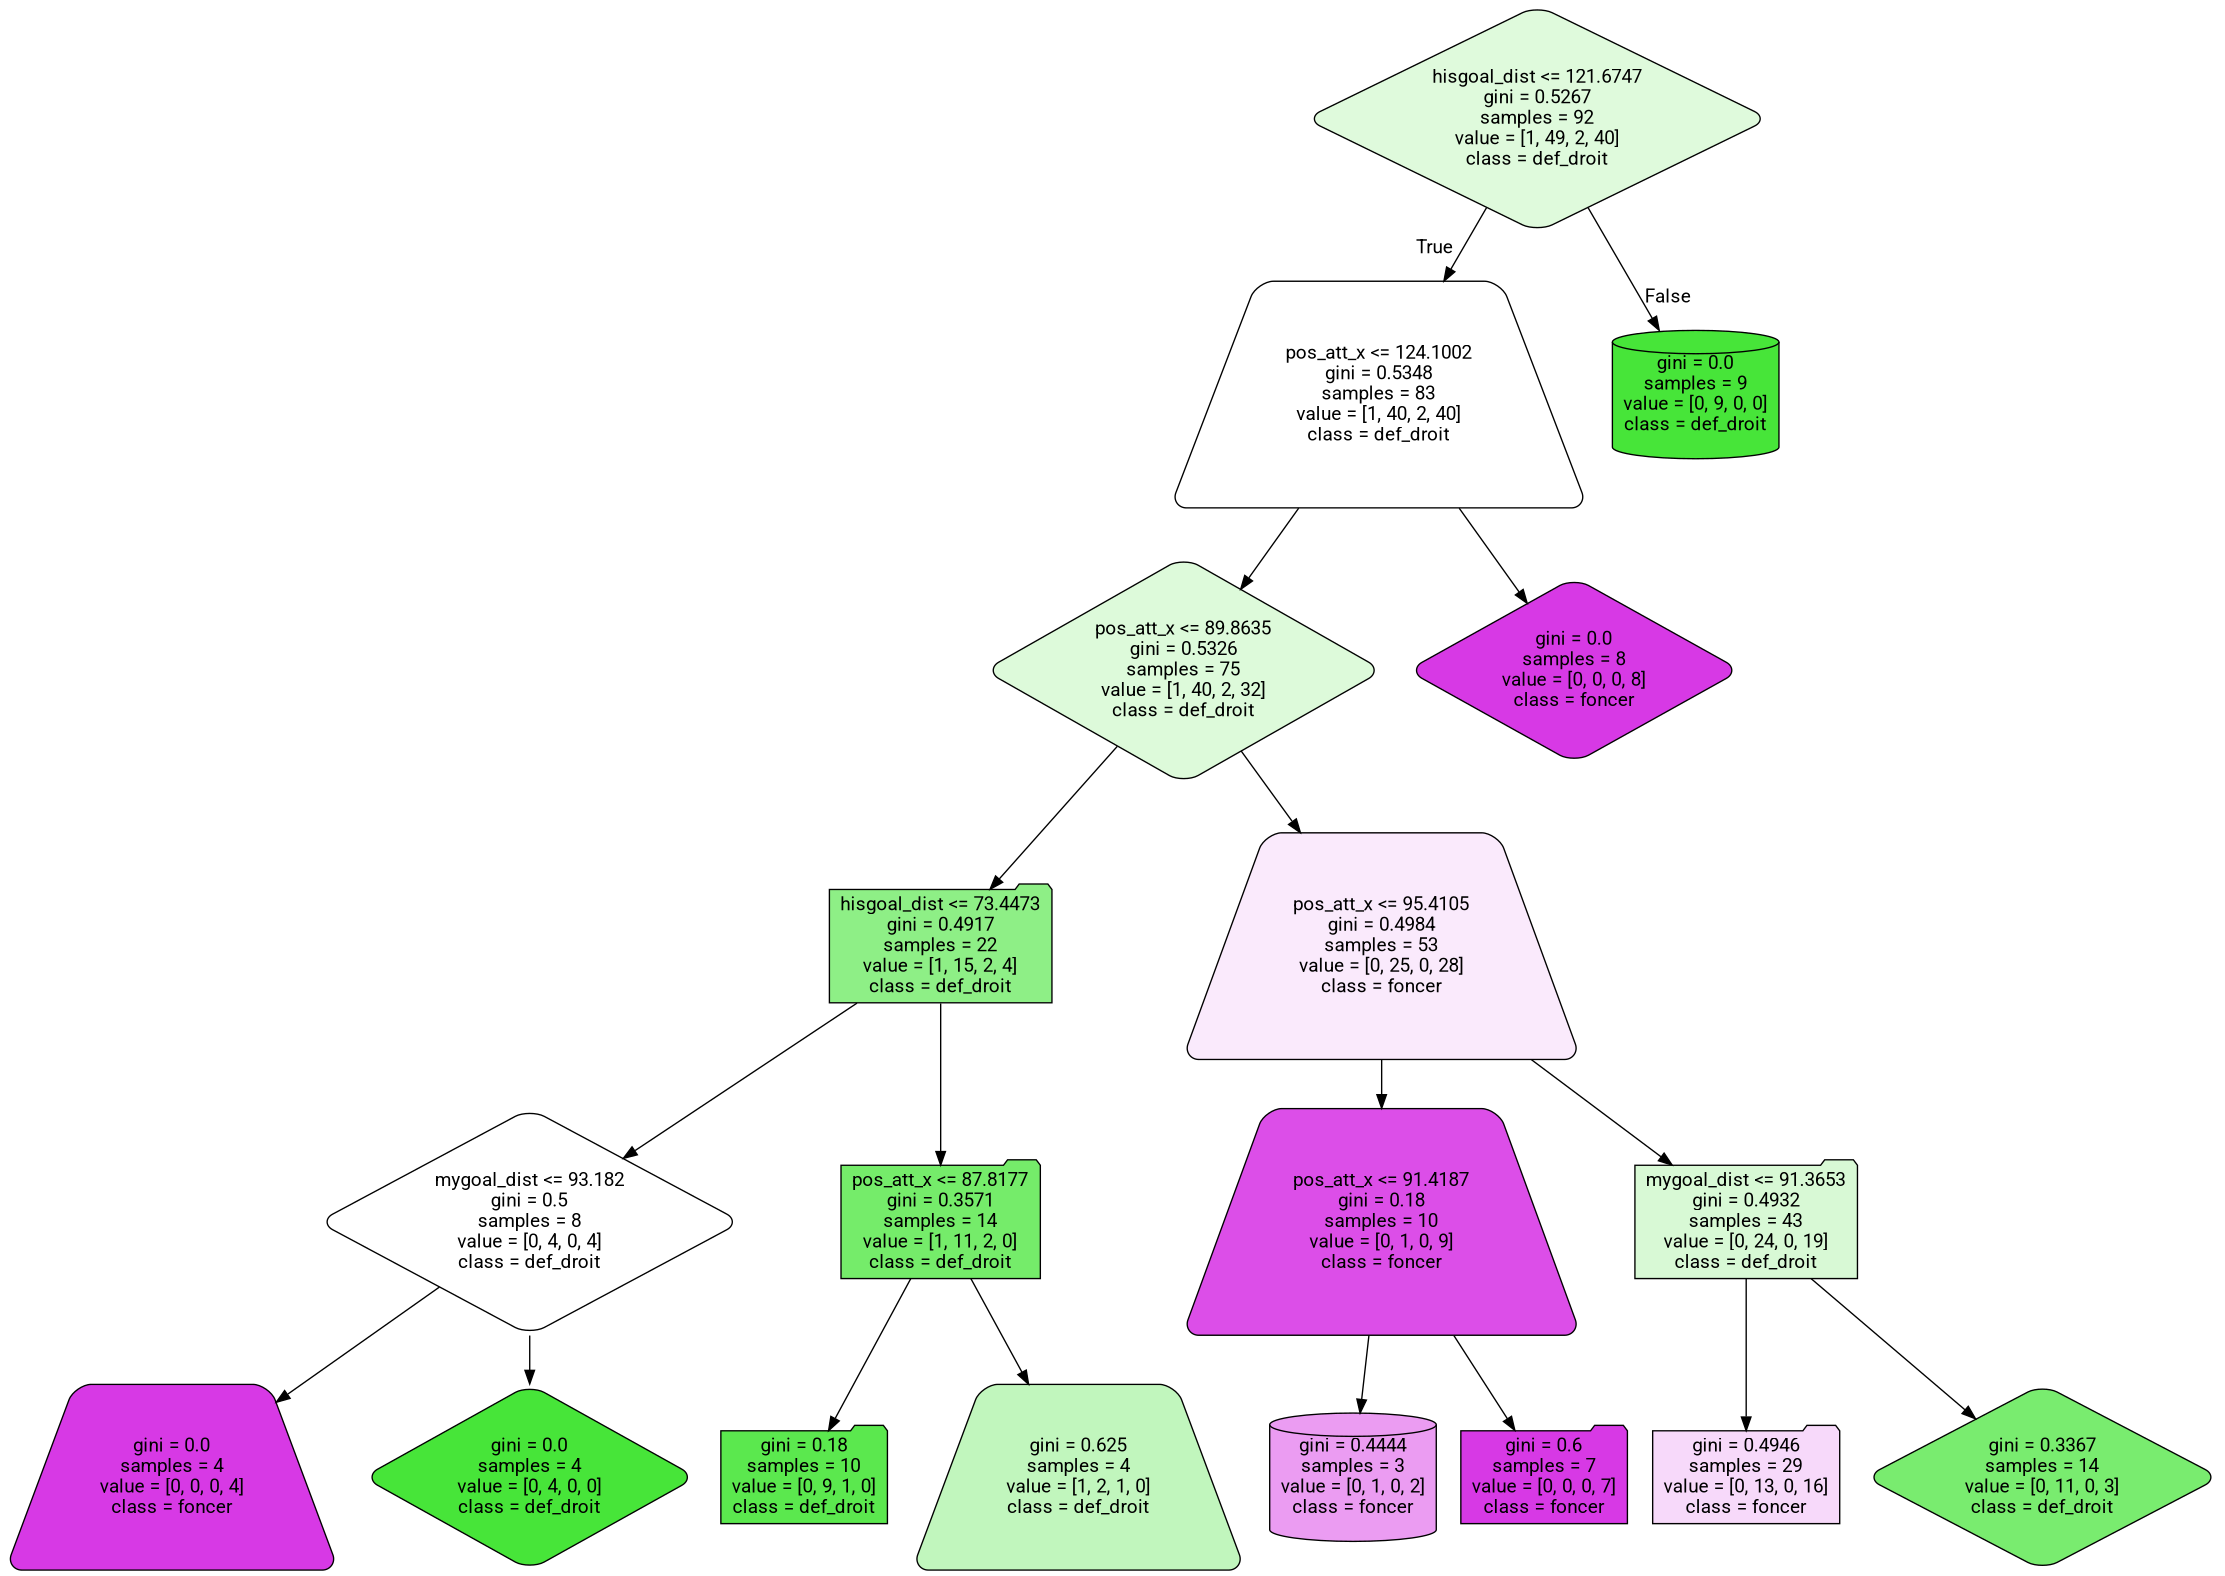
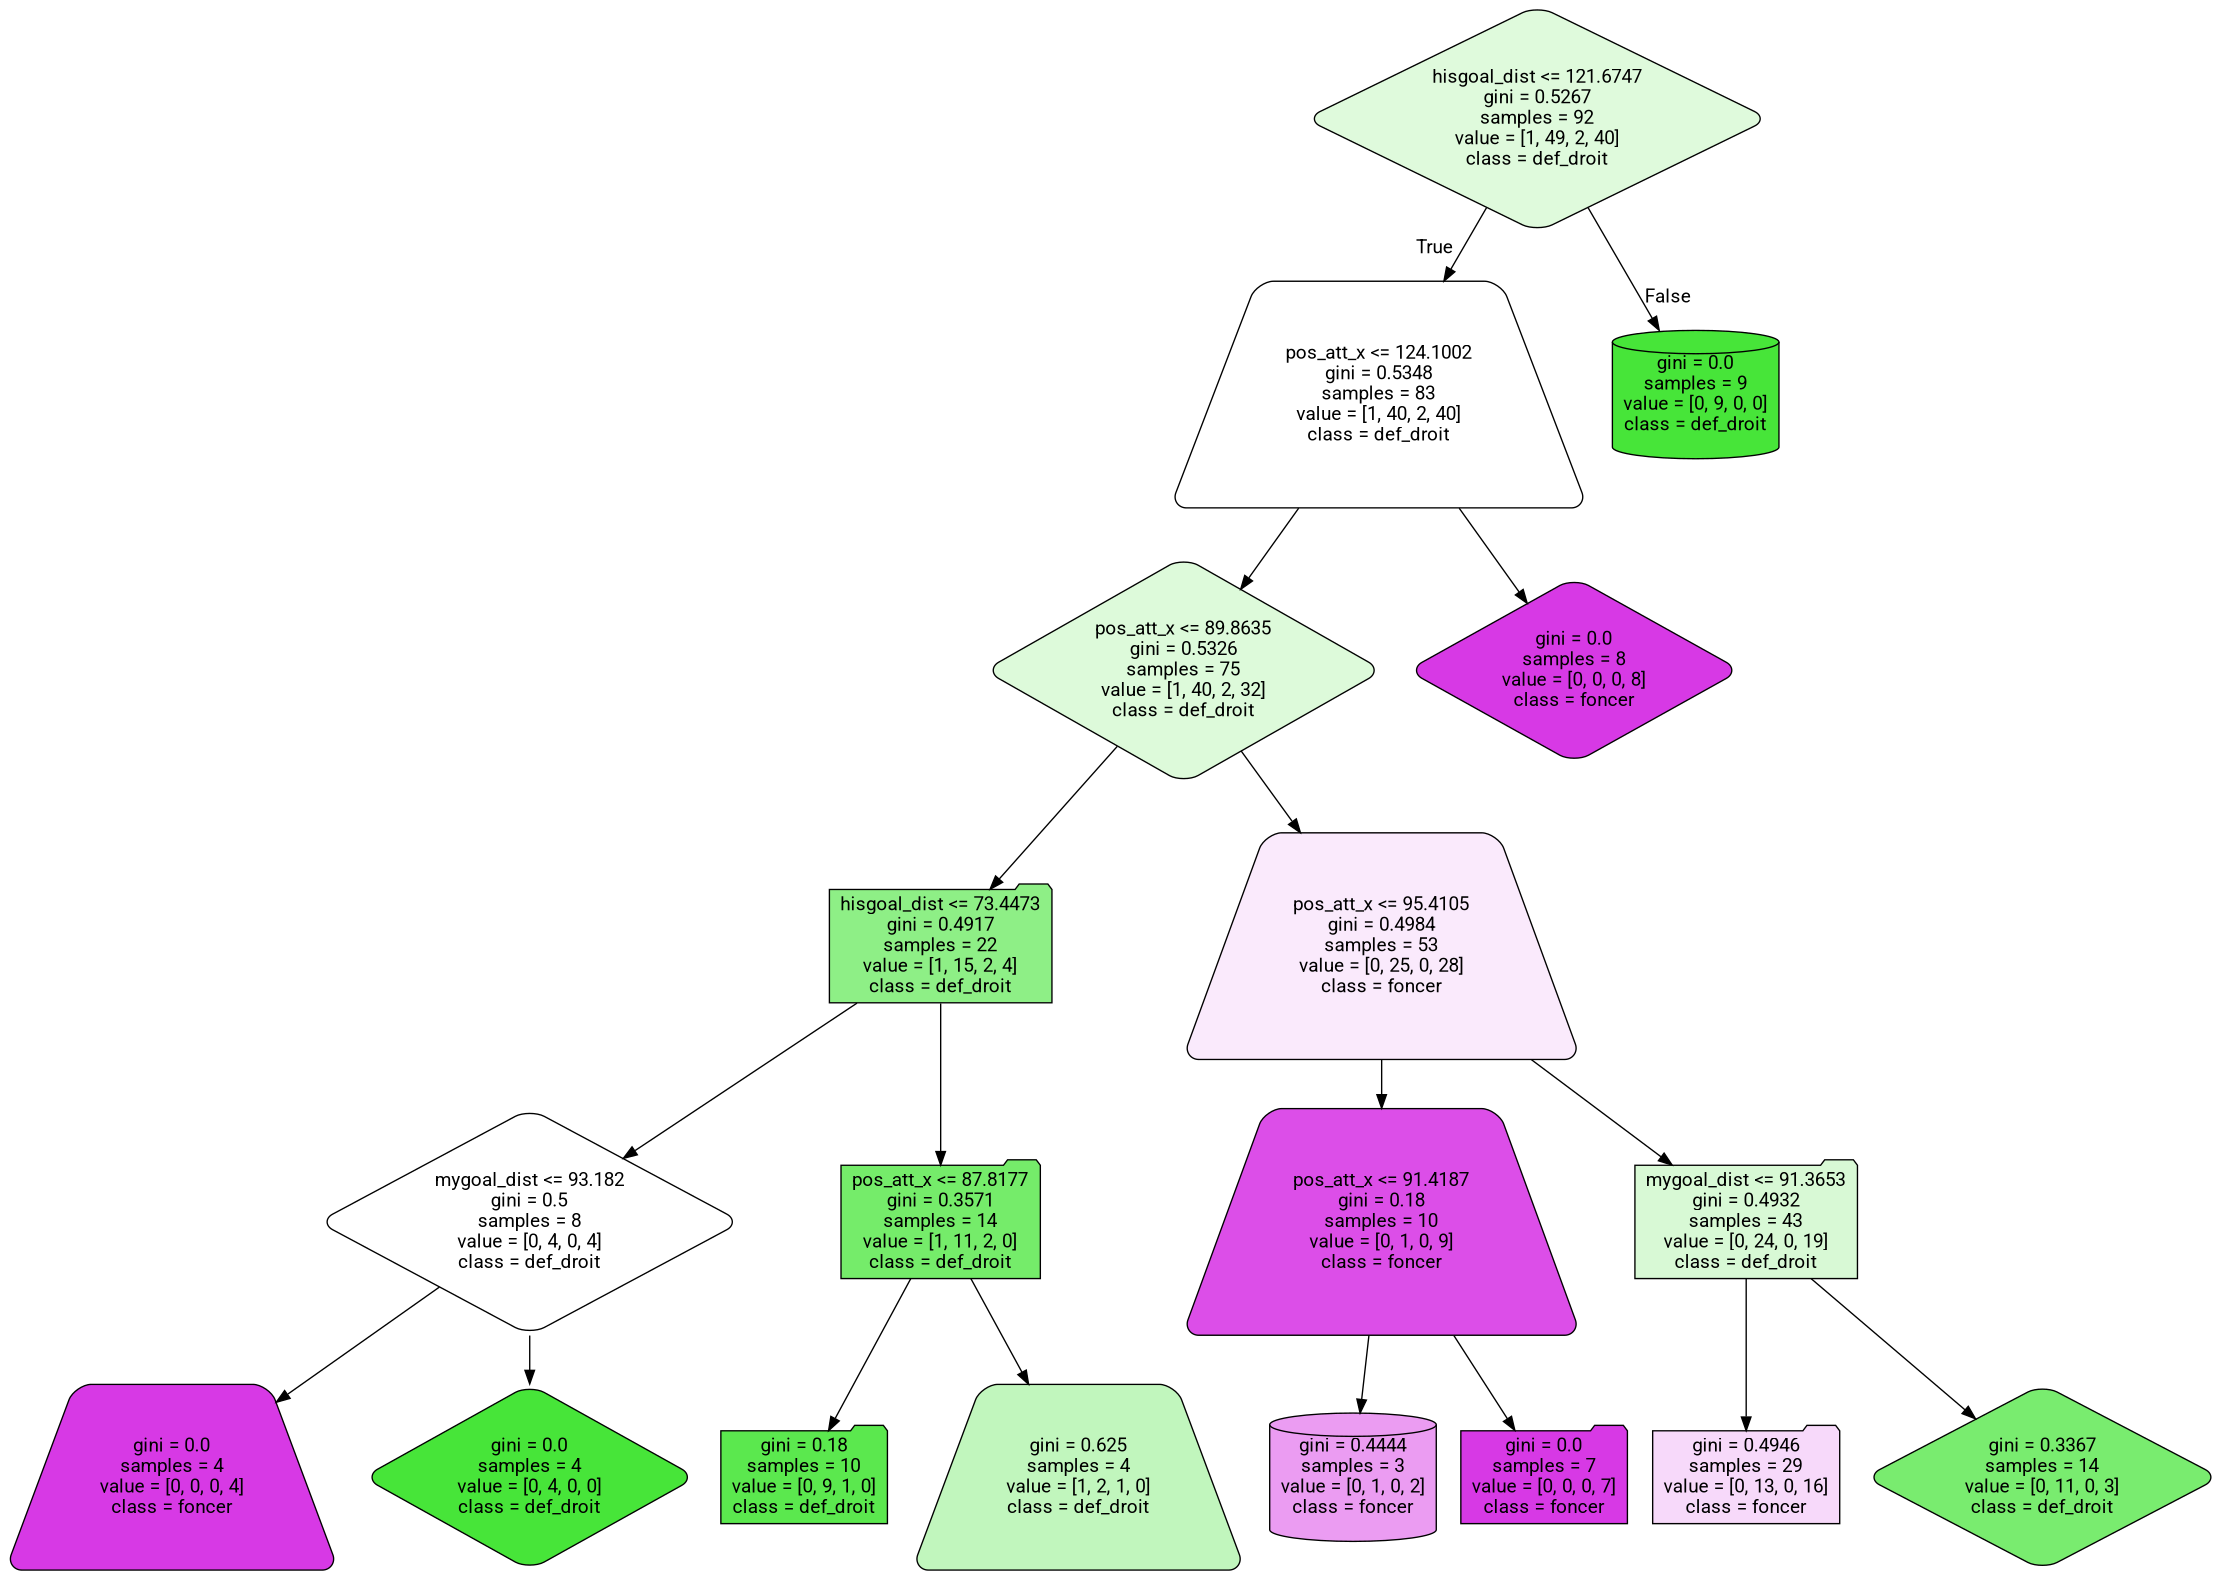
(1544, 1477) -> (1544, 1477)
